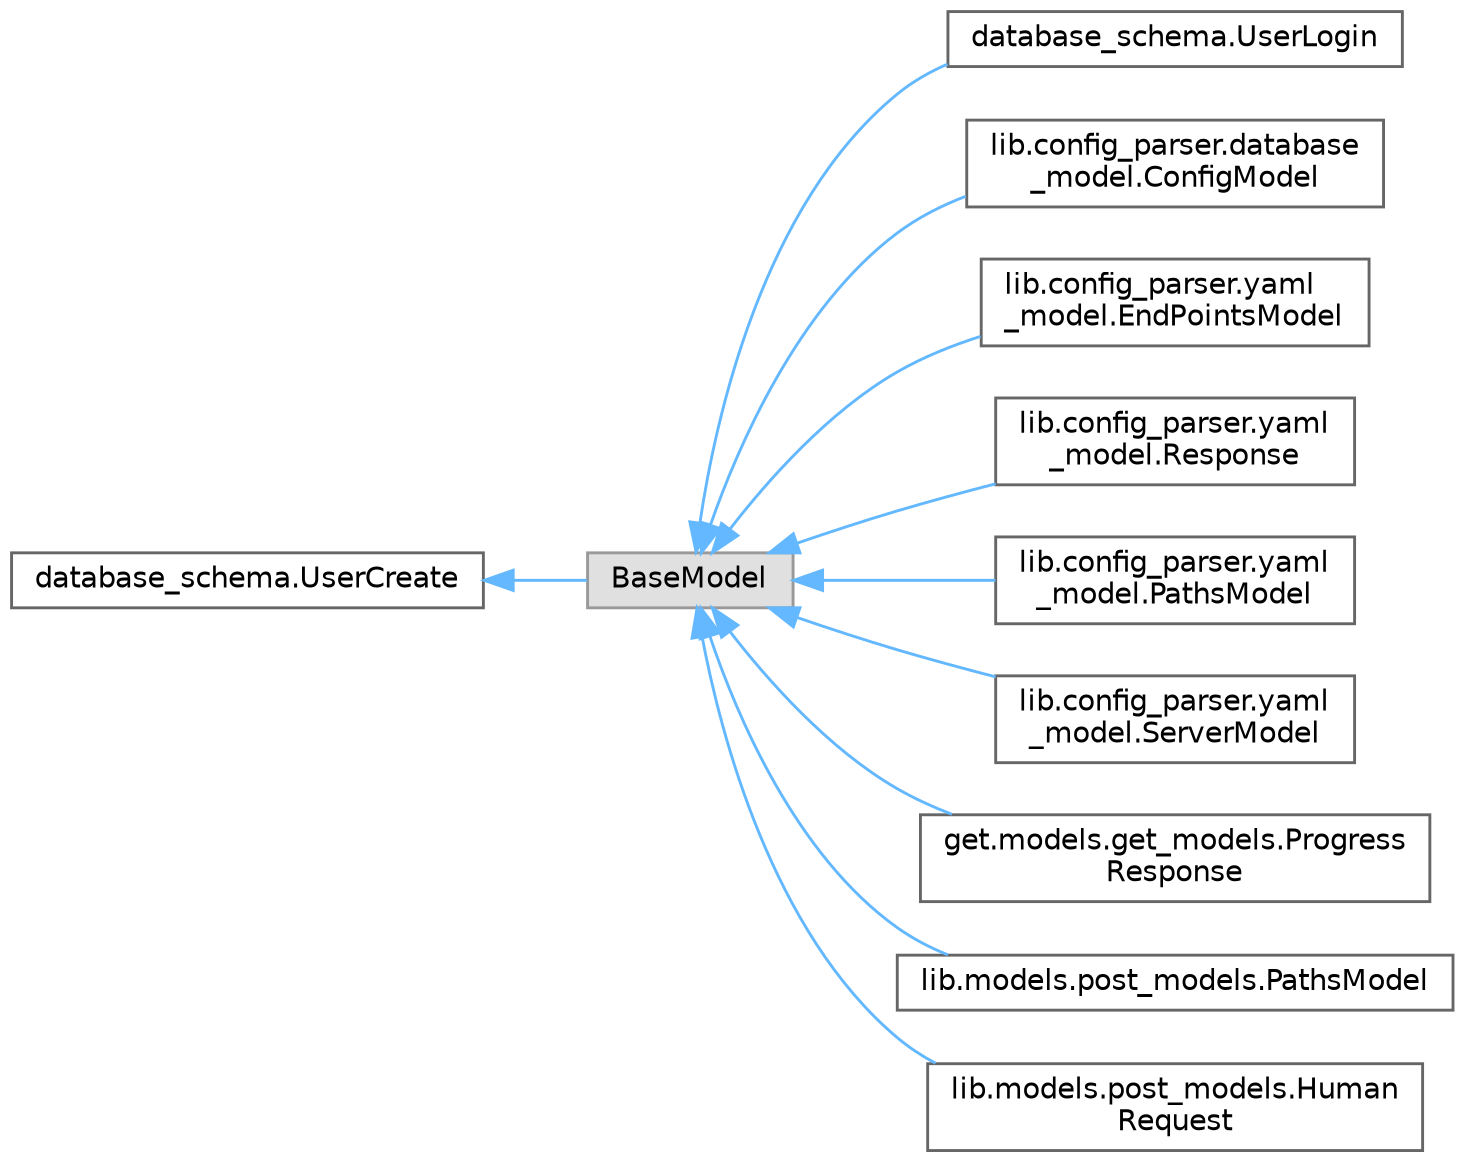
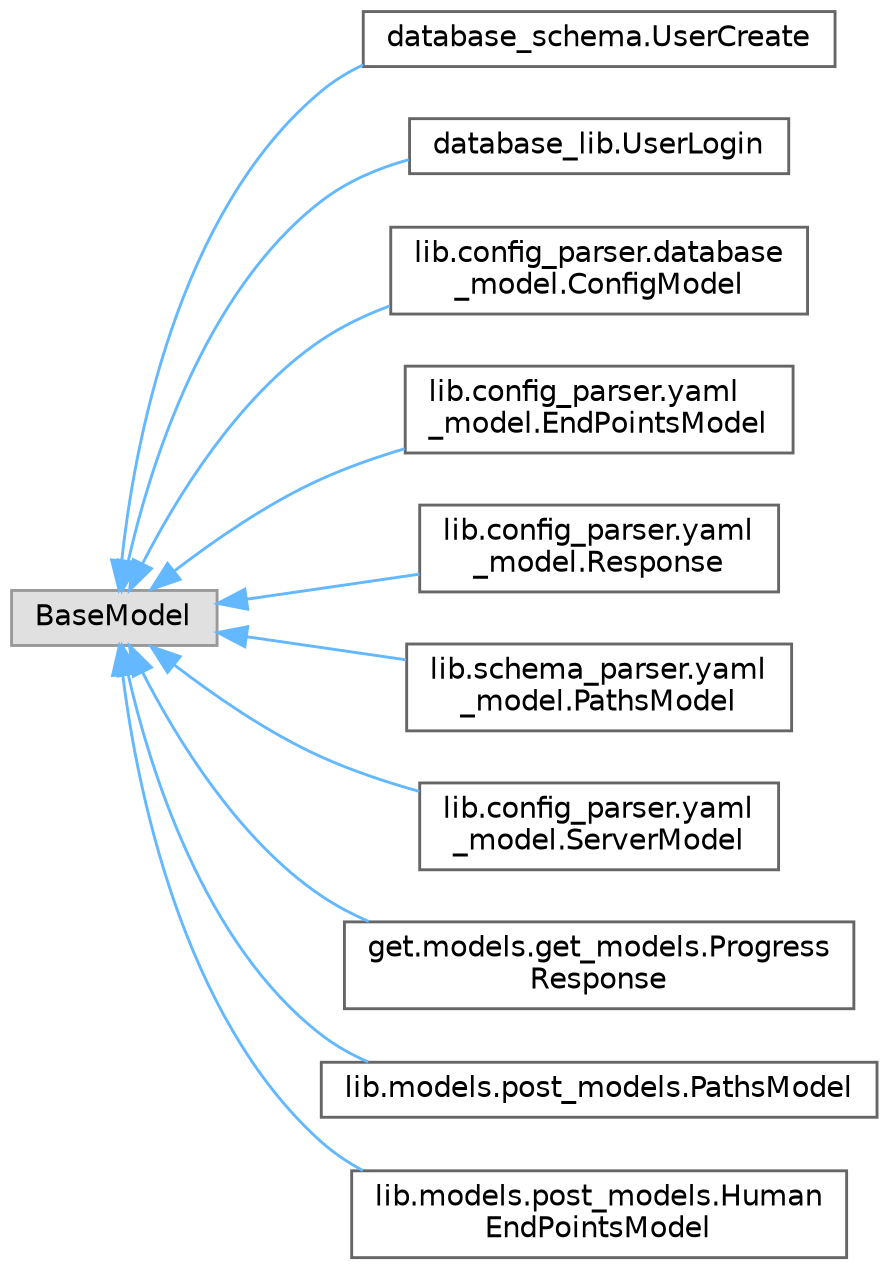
(1175, 39) -> (599, 146)
(550, 580) -> (189, 284)
(1175, 580) -> (599, 687)
(1175, 1107) -> (599, 1214)
